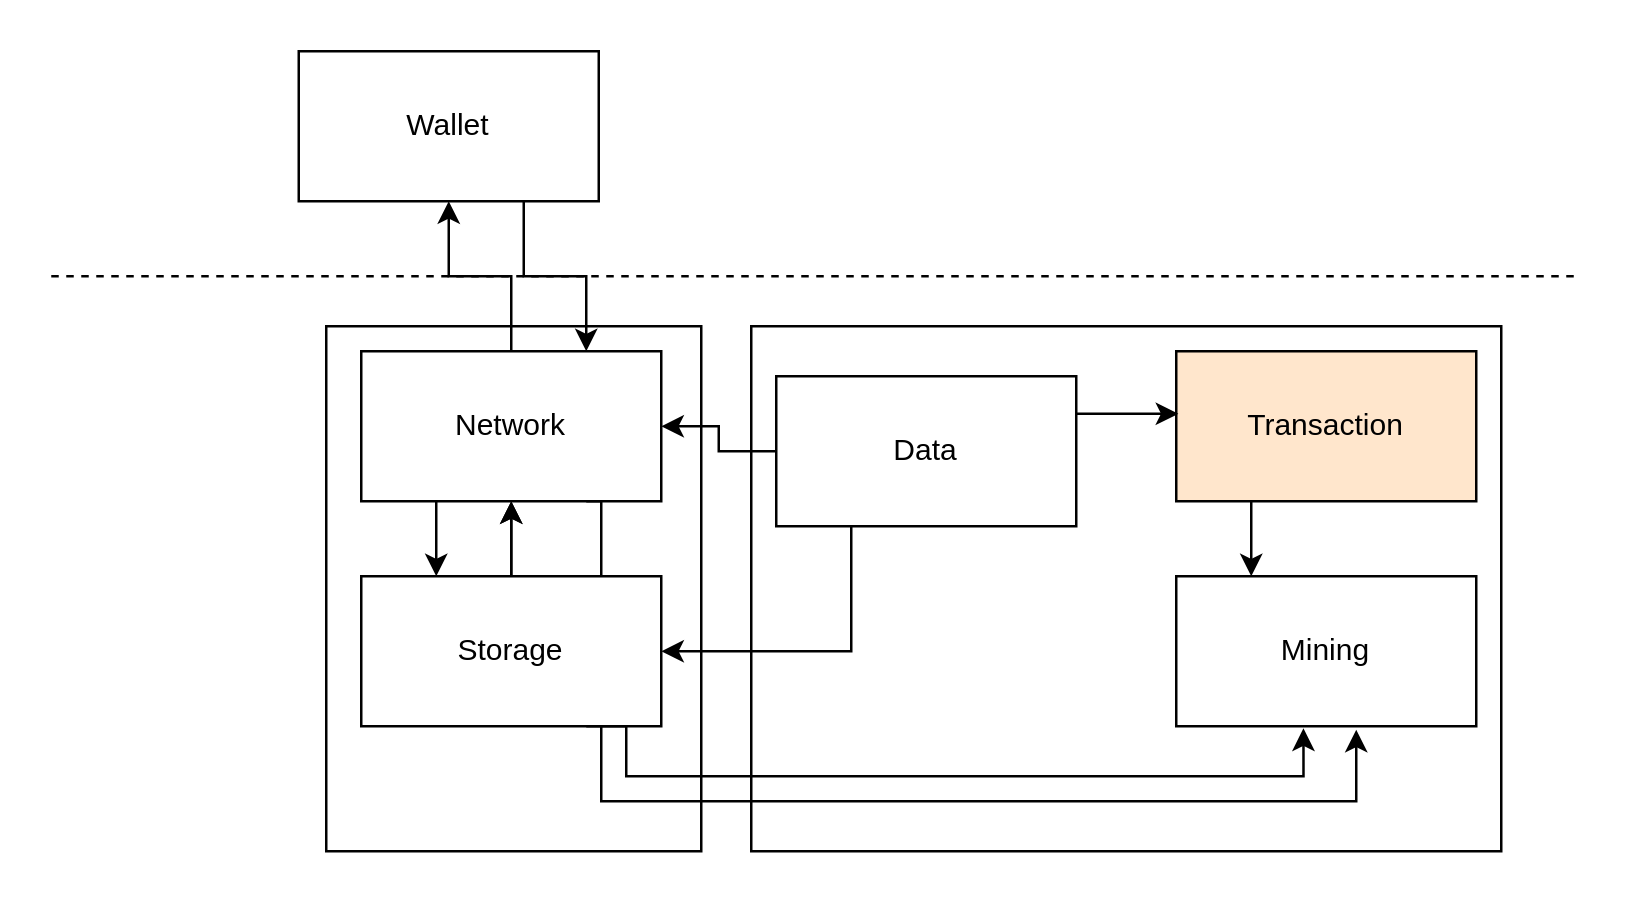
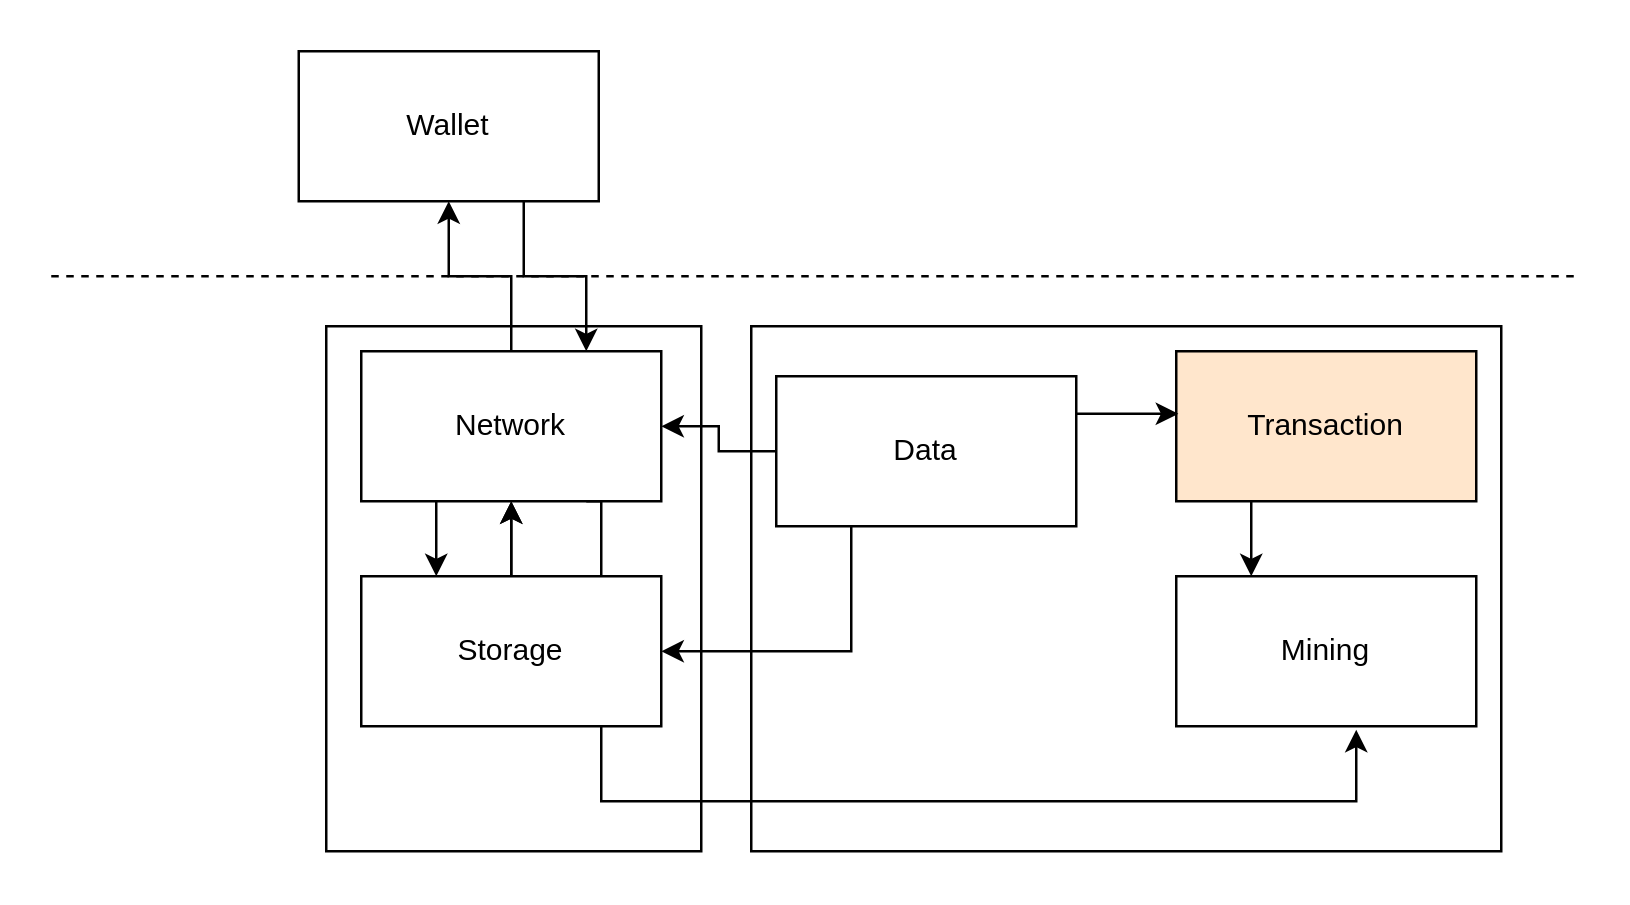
(953, 776) -> none
